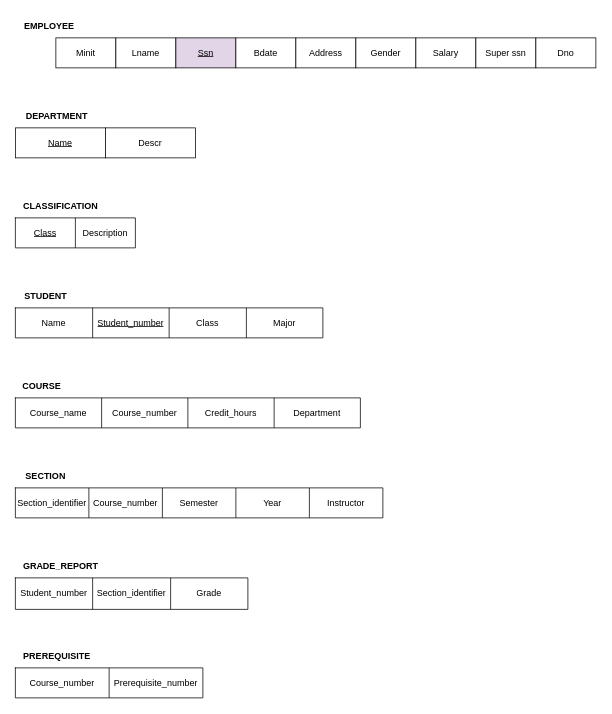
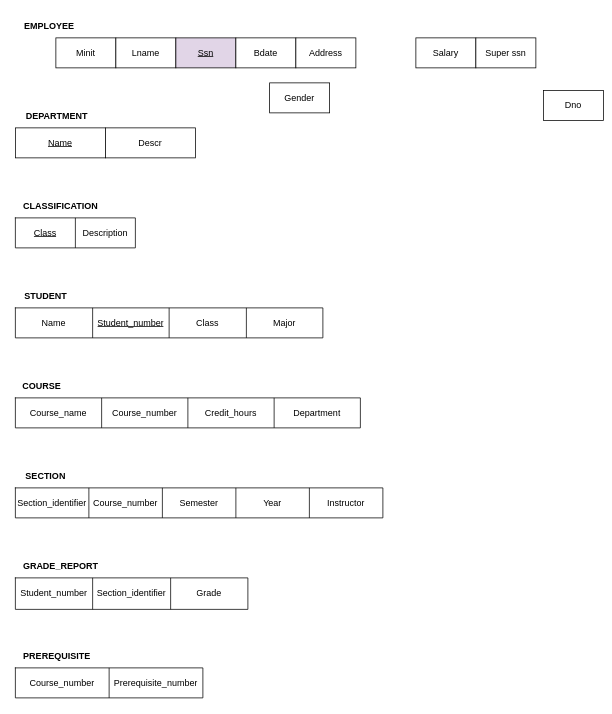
(386, 53) -> (300, 98)
(566, 53) -> (573, 105)
